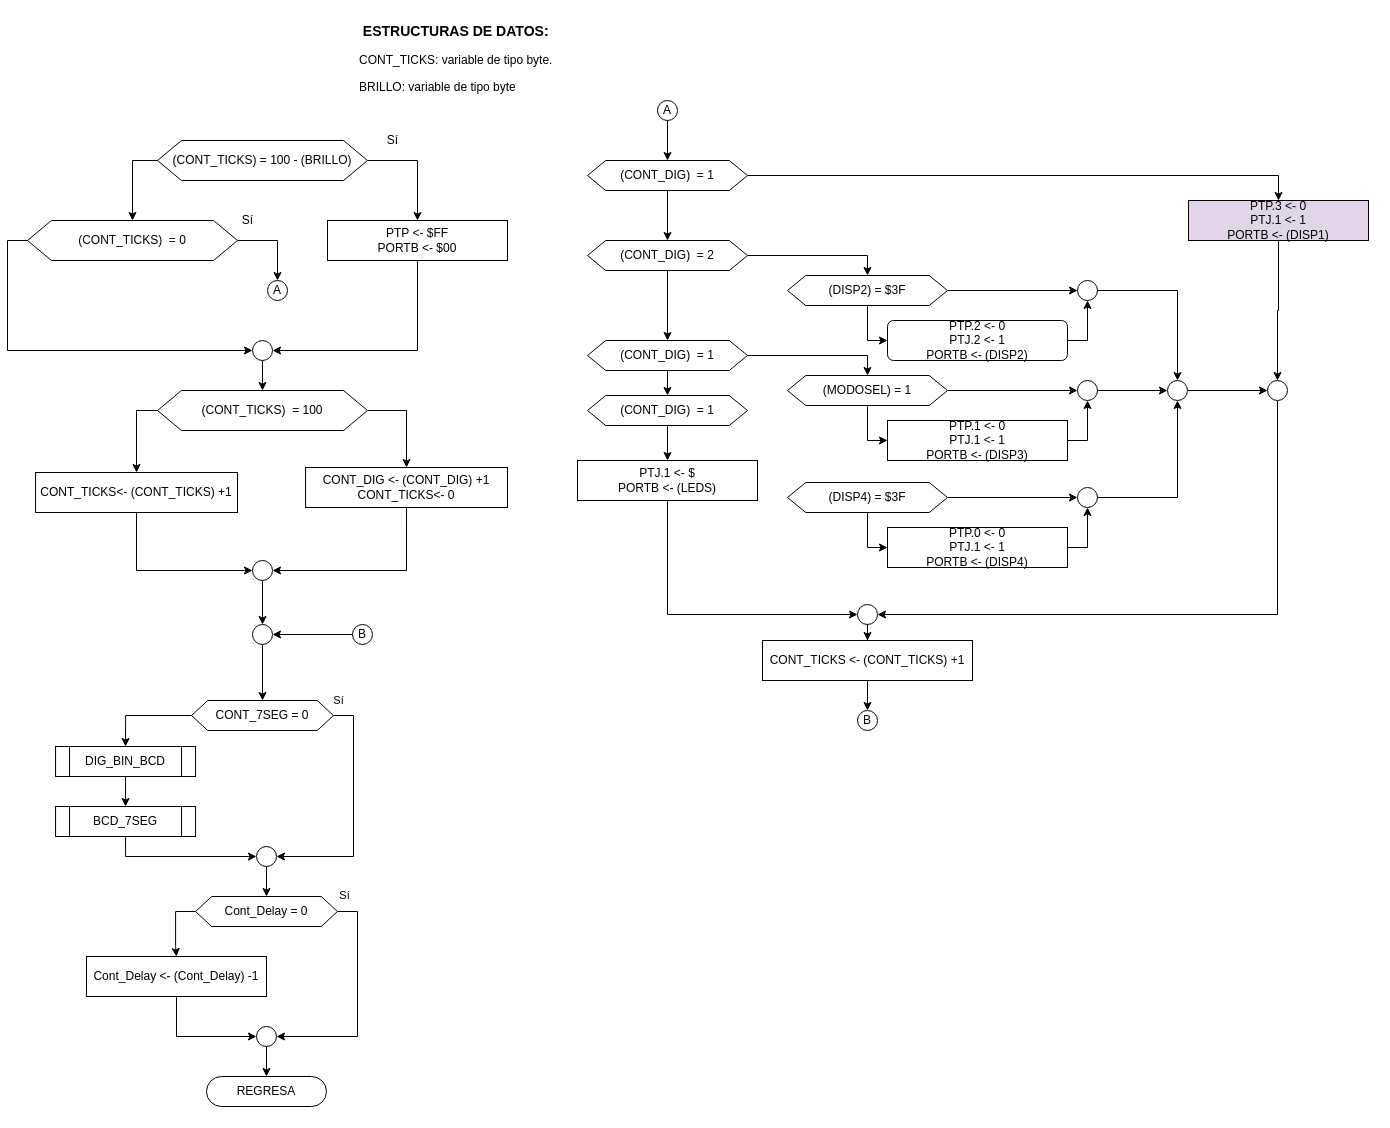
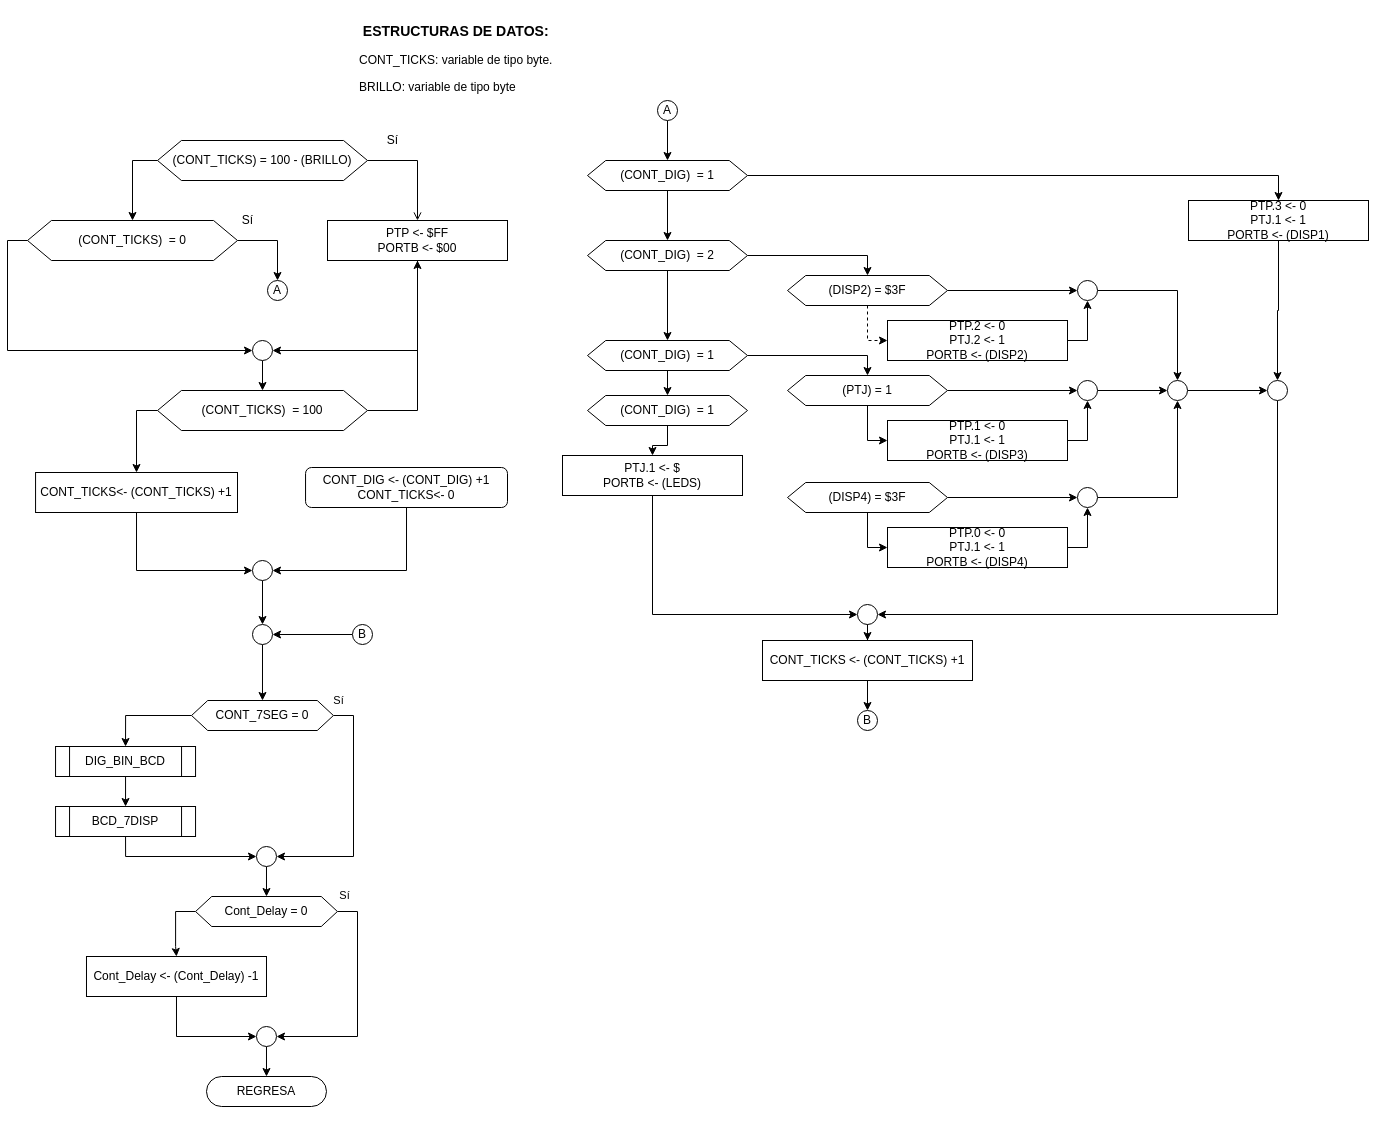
(418, 212) -> (418, 213)
(1279, 221) -> (1279, 221)
(868, 330) -> (868, 330)
(978, 341) -> (978, 341)
(868, 391) -> (868, 391)
(407, 434) -> (418, 388)
(668, 481) -> (653, 476)
(407, 488) -> (407, 488)
(126, 822) -> (126, 822)
